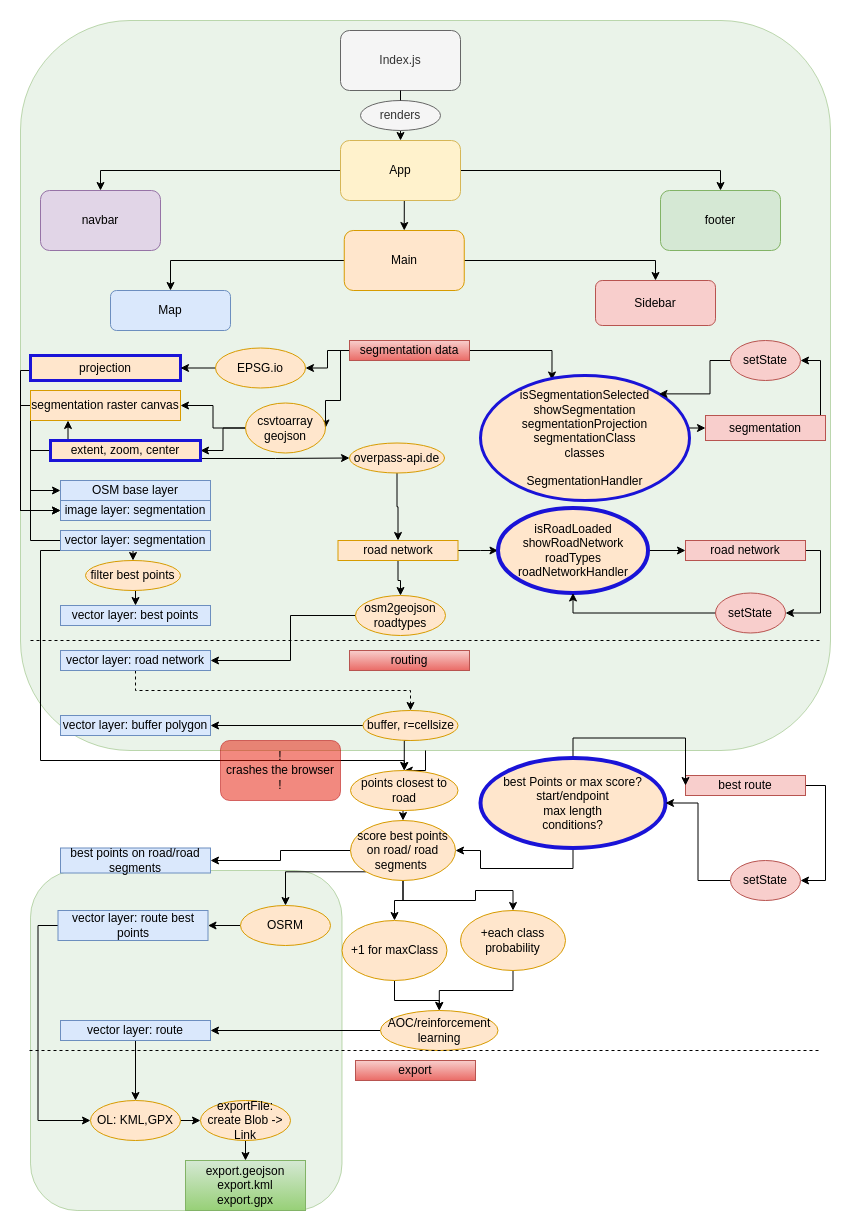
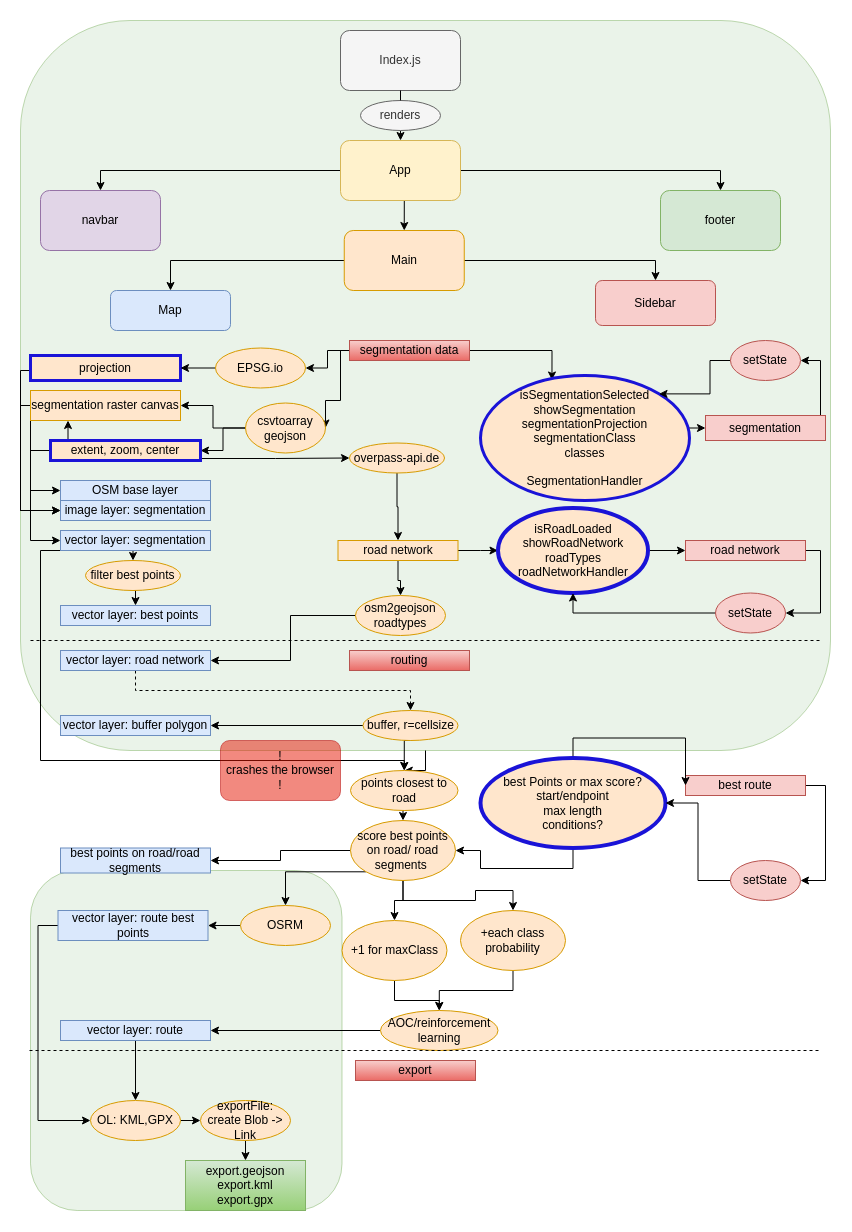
(55, 541) -> (52, 541)
